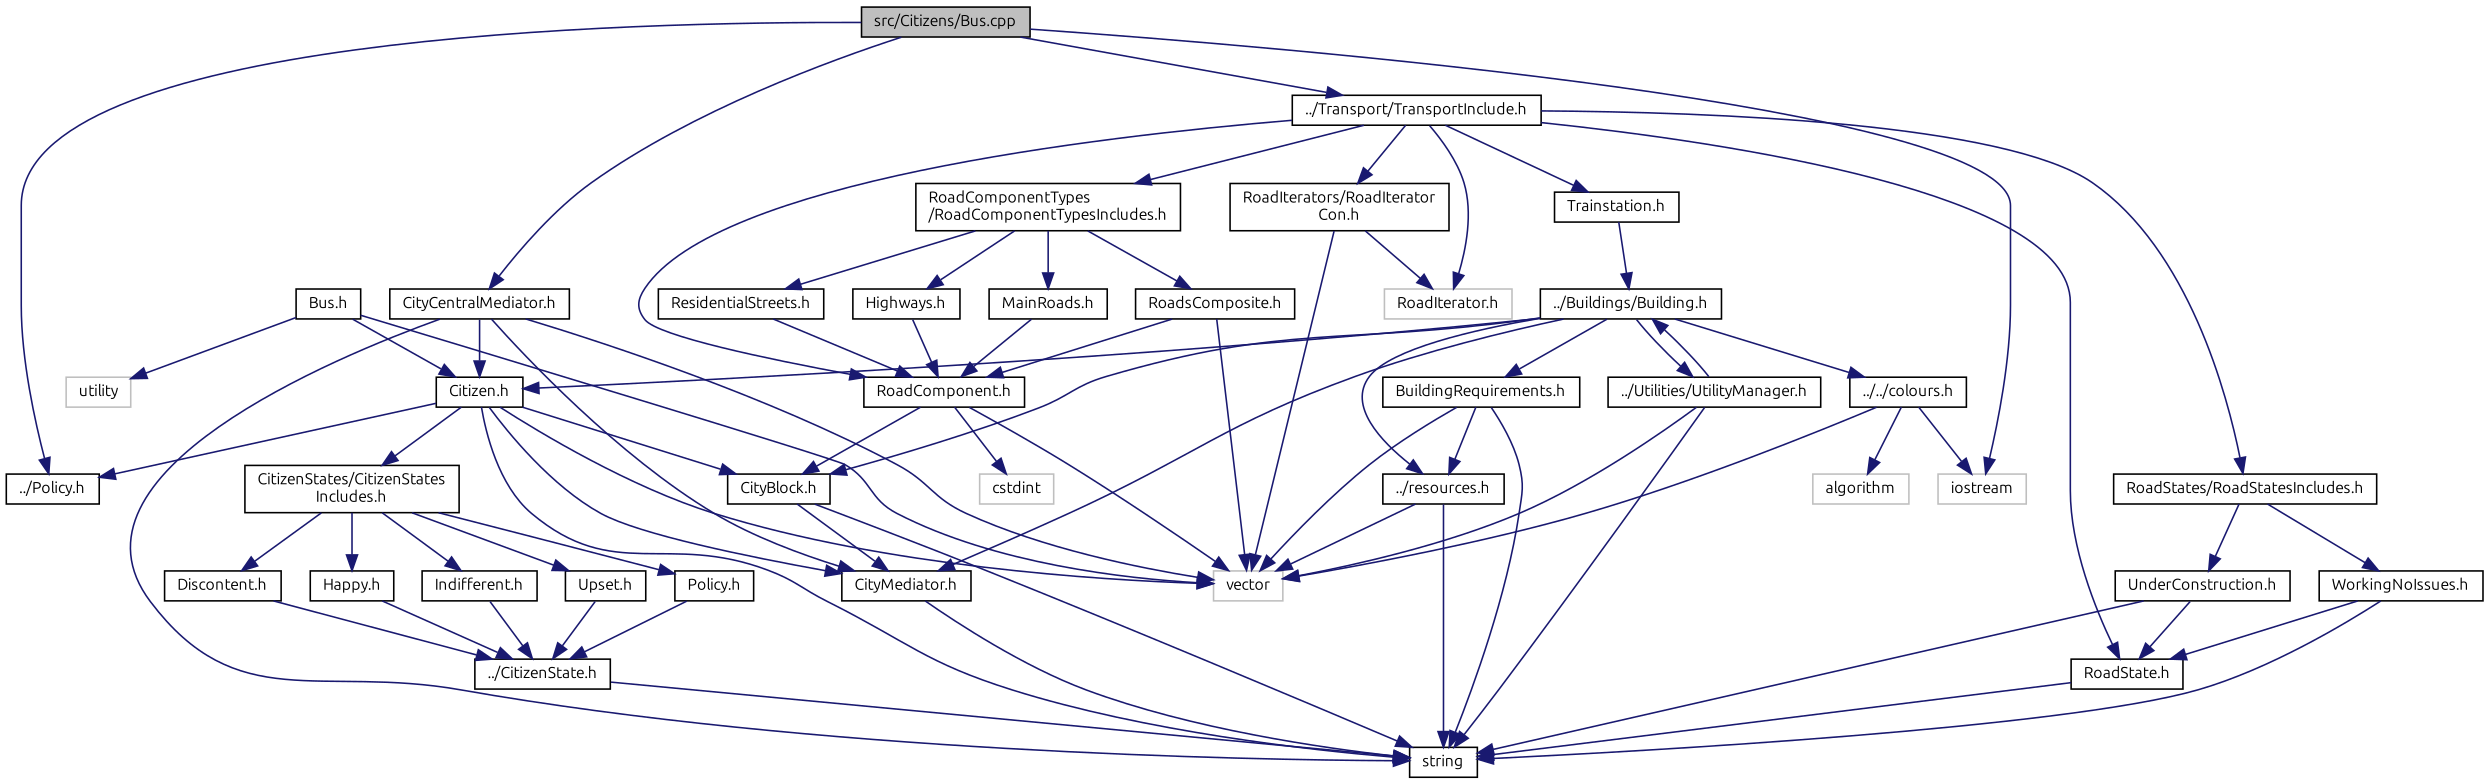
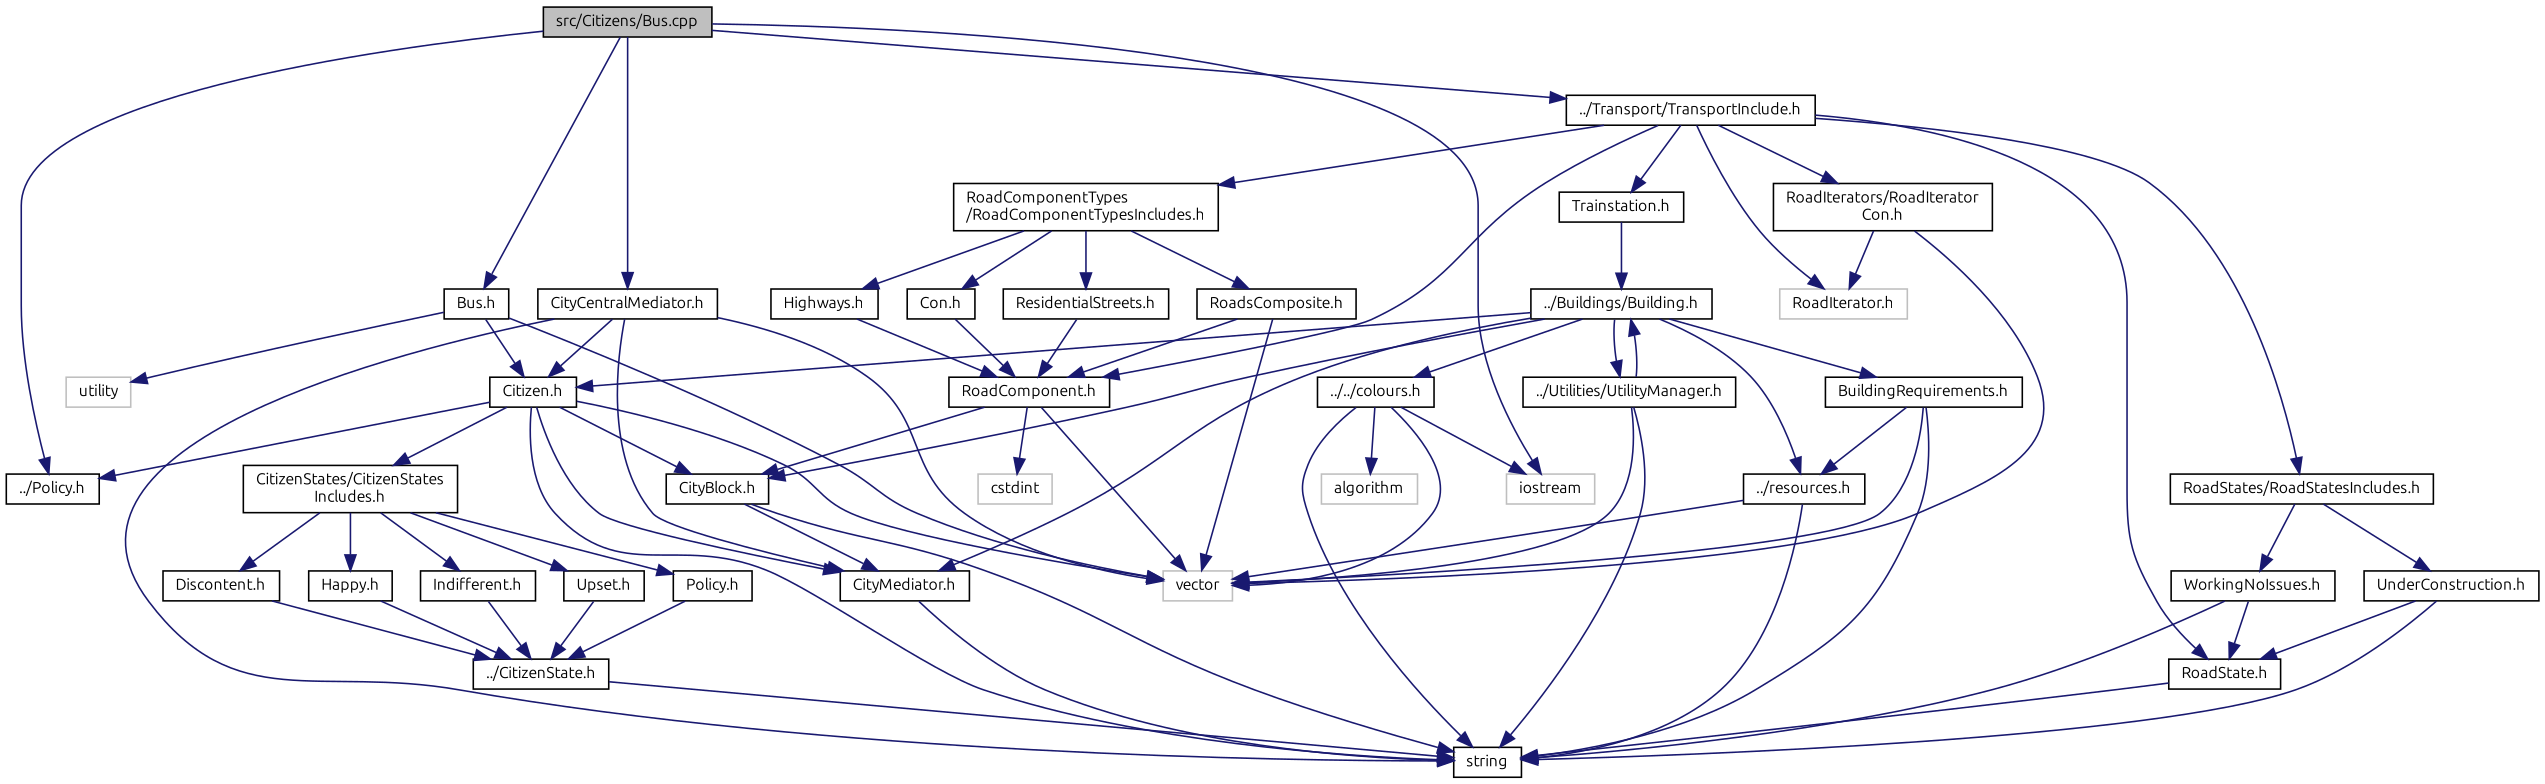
none -> (556, 155)
(1048, 304) -> (941, 304)
none -> (1348, 597)
